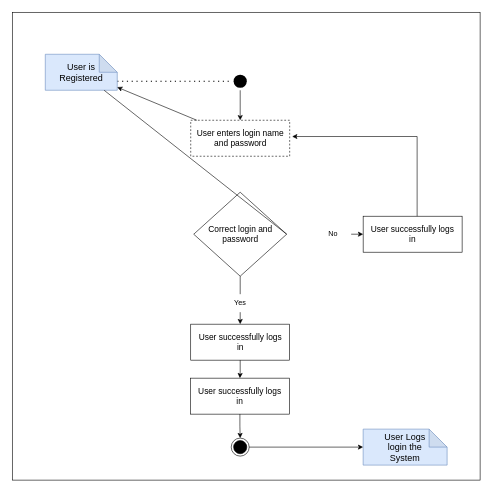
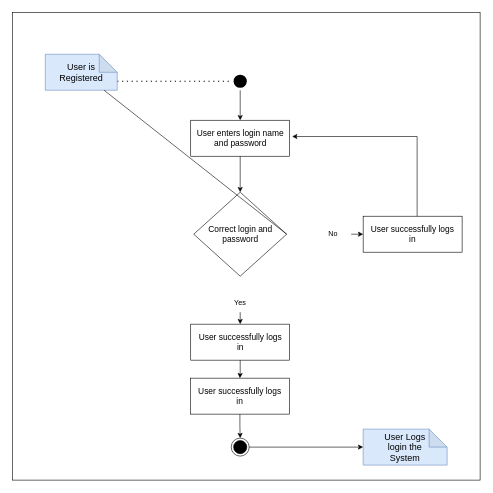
(159, 105) -> (240, 186)
(240, 138) -> (240, 138)
(240, 285) -> none
